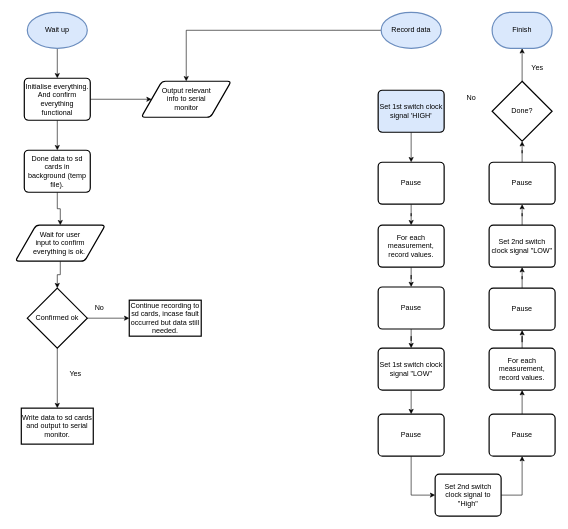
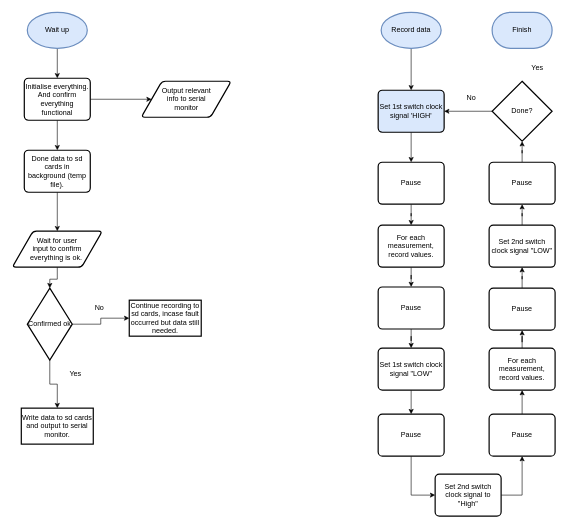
(186, 30) -> (411, 84)
(522, 53) -> none
none -> (449, 111)
(60, 243) -> (57, 249)
(57, 318) -> (50, 324)
